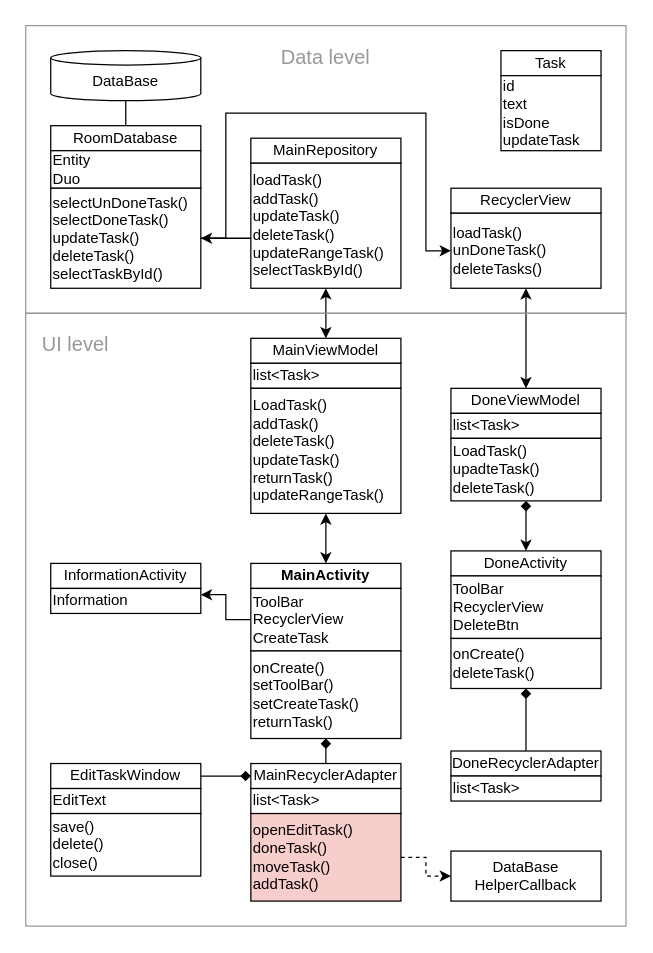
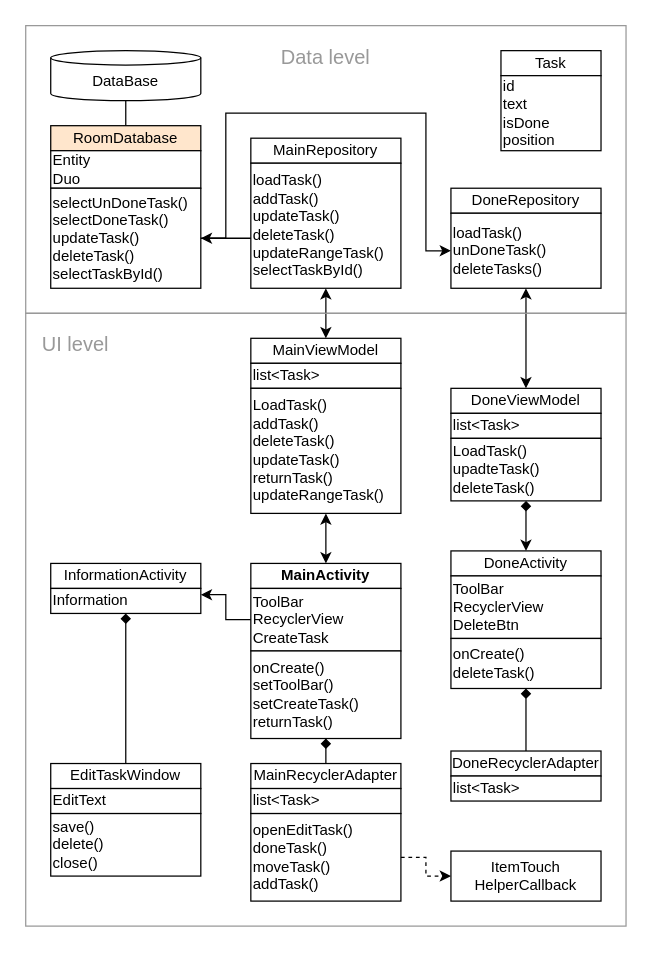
(545, 113) -> (533, 113)
(126, 138) -> (126, 138)
(526, 201) -> (526, 201)
(221, 776) -> (126, 693)
(326, 857) -> (326, 857)
(526, 876) -> (526, 876)
